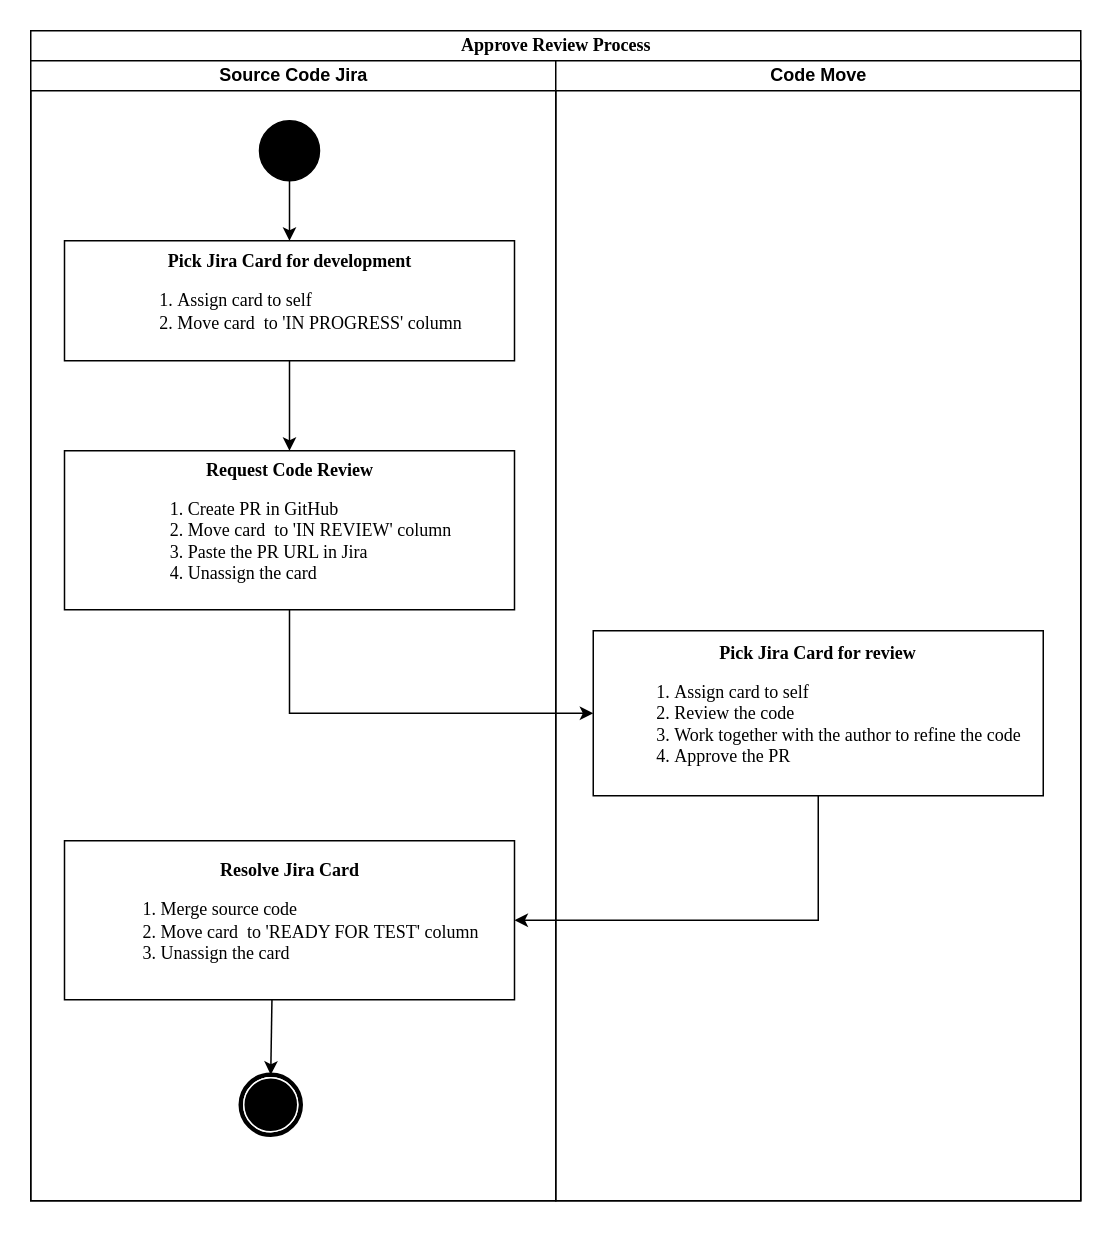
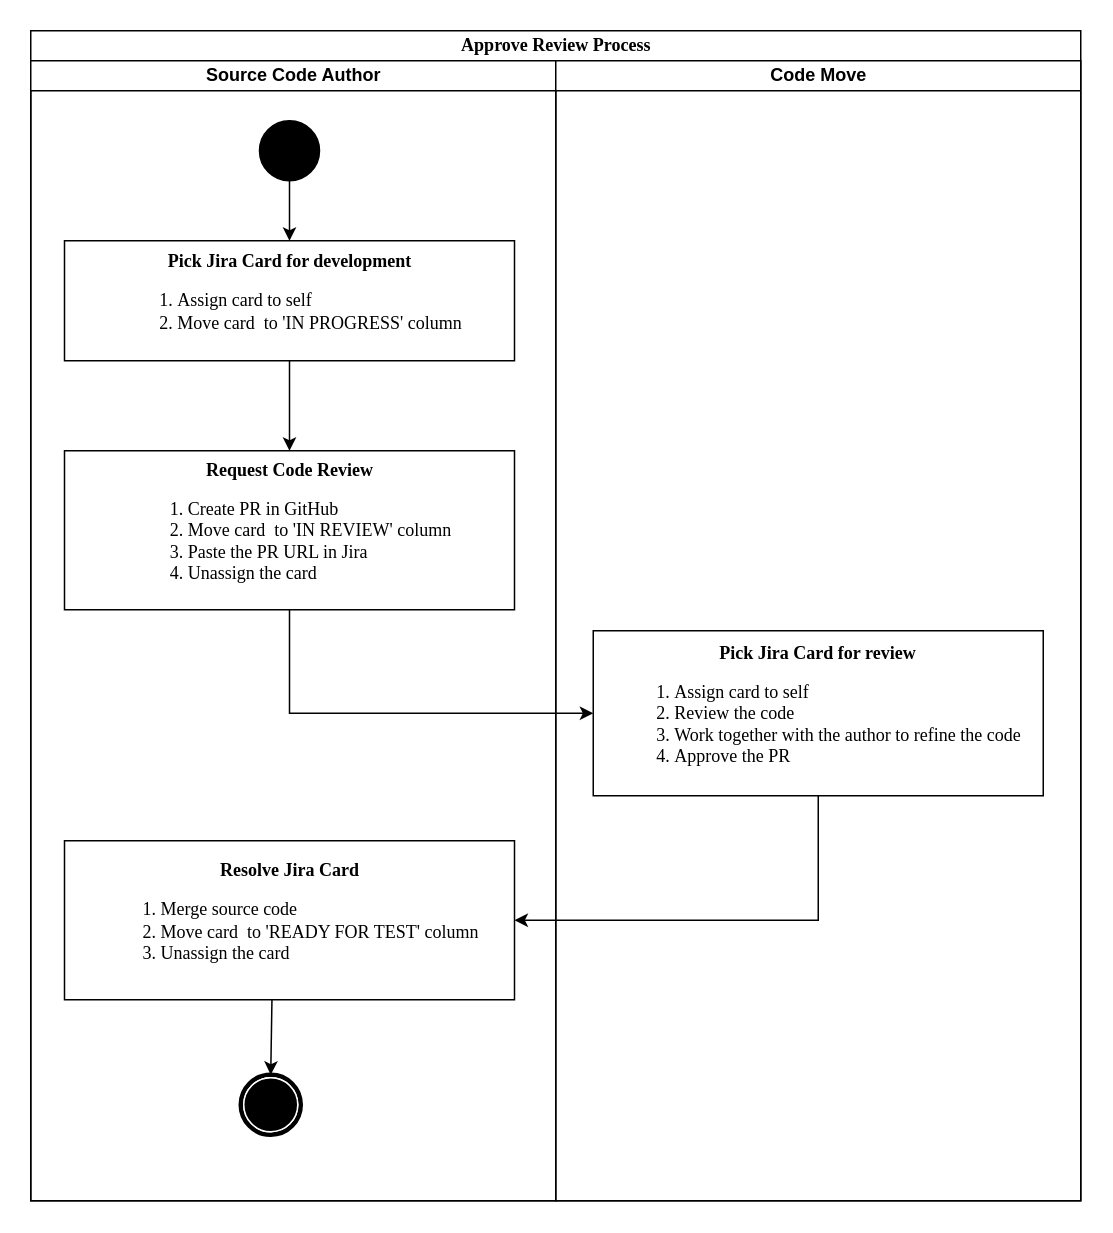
(294, 76) -> (294, 76)
